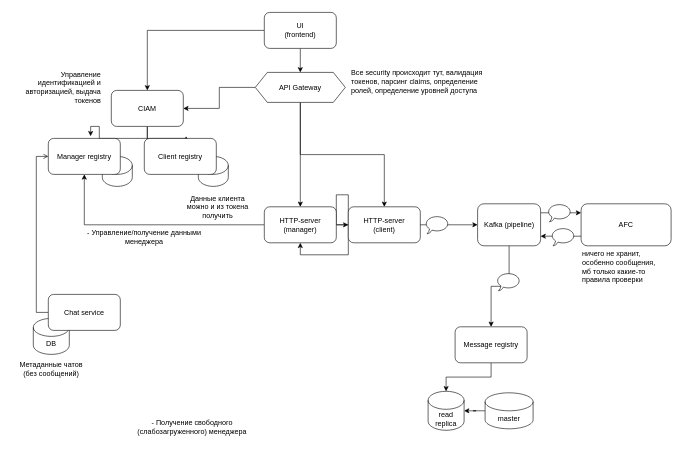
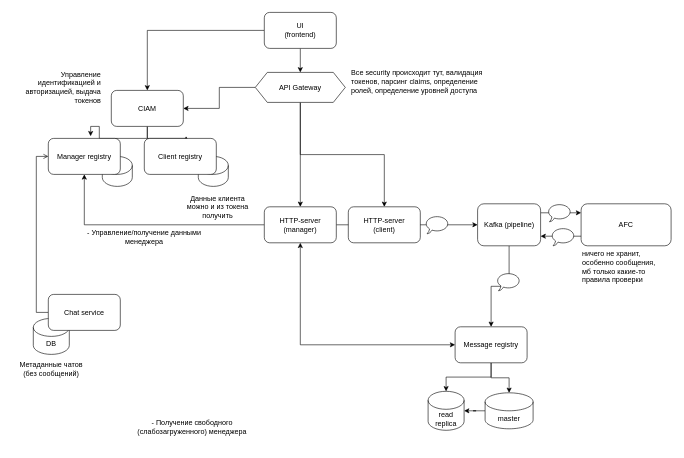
(331, 255) -> (300, 344)
none -> (509, 387)
